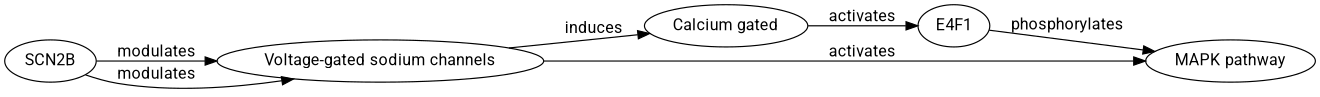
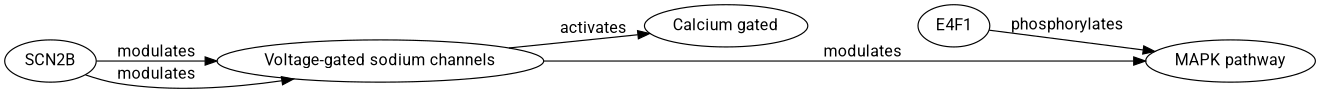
(857, 26) -> none
(594, 29) -> (594, 29)
(863, 52) -> (863, 52)
